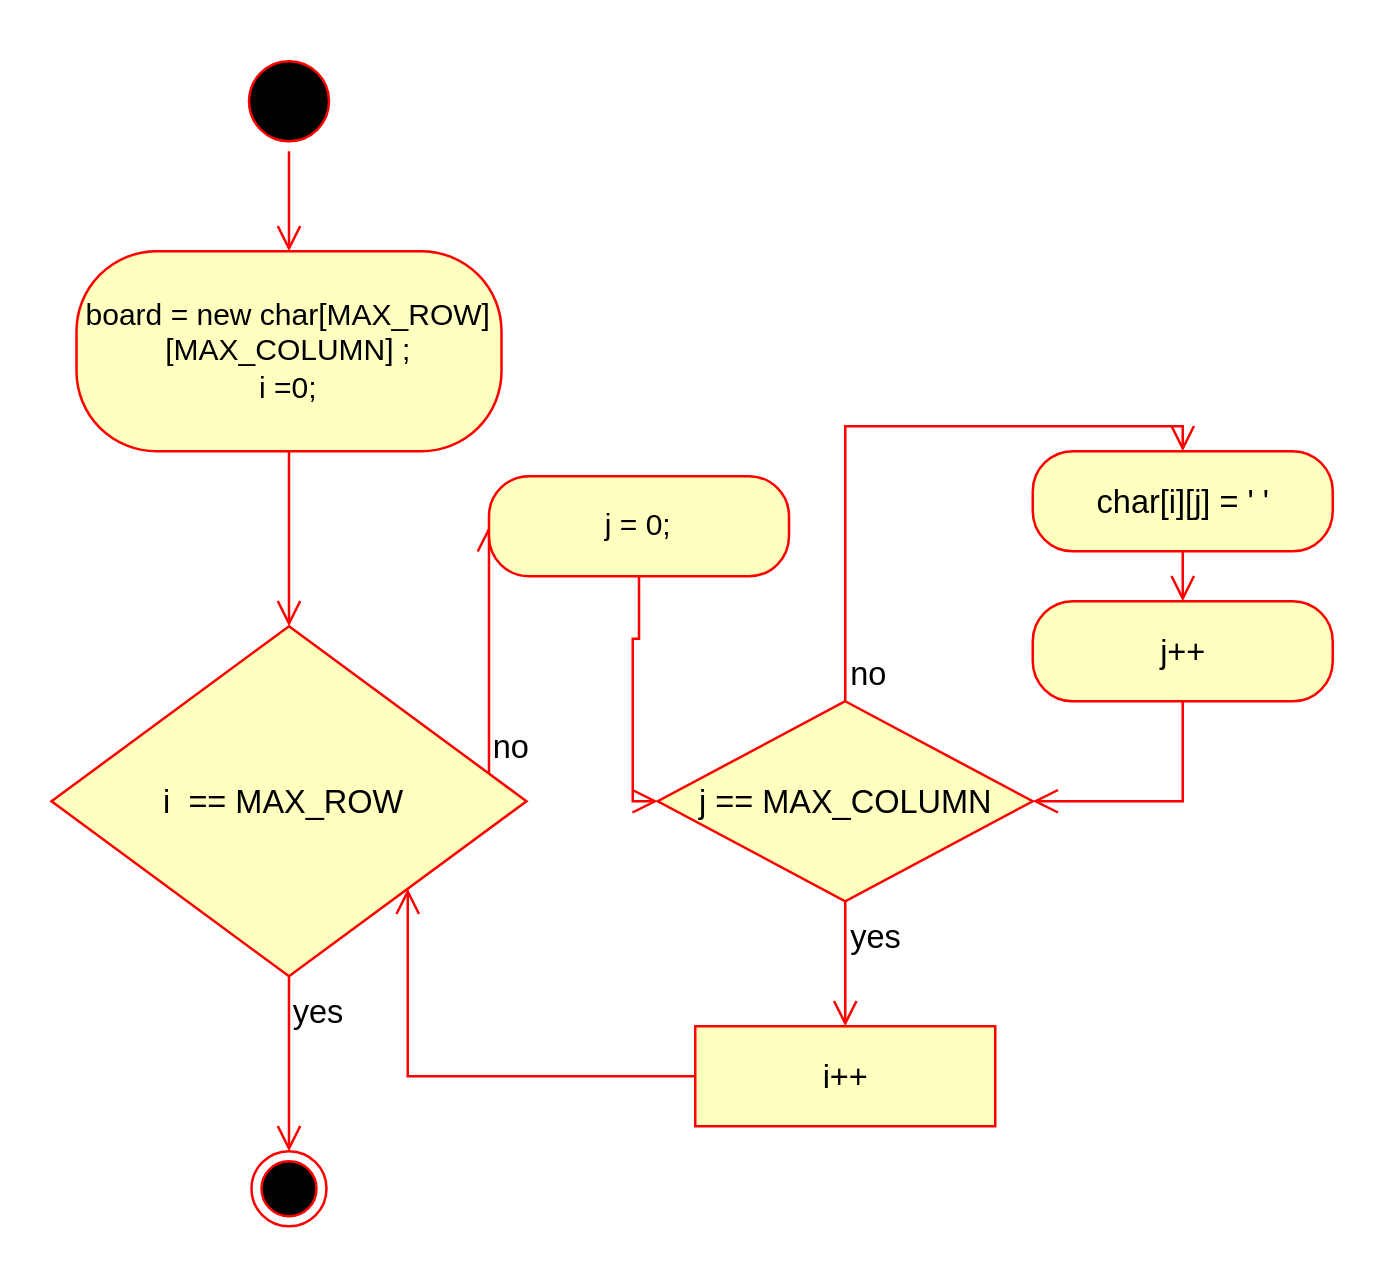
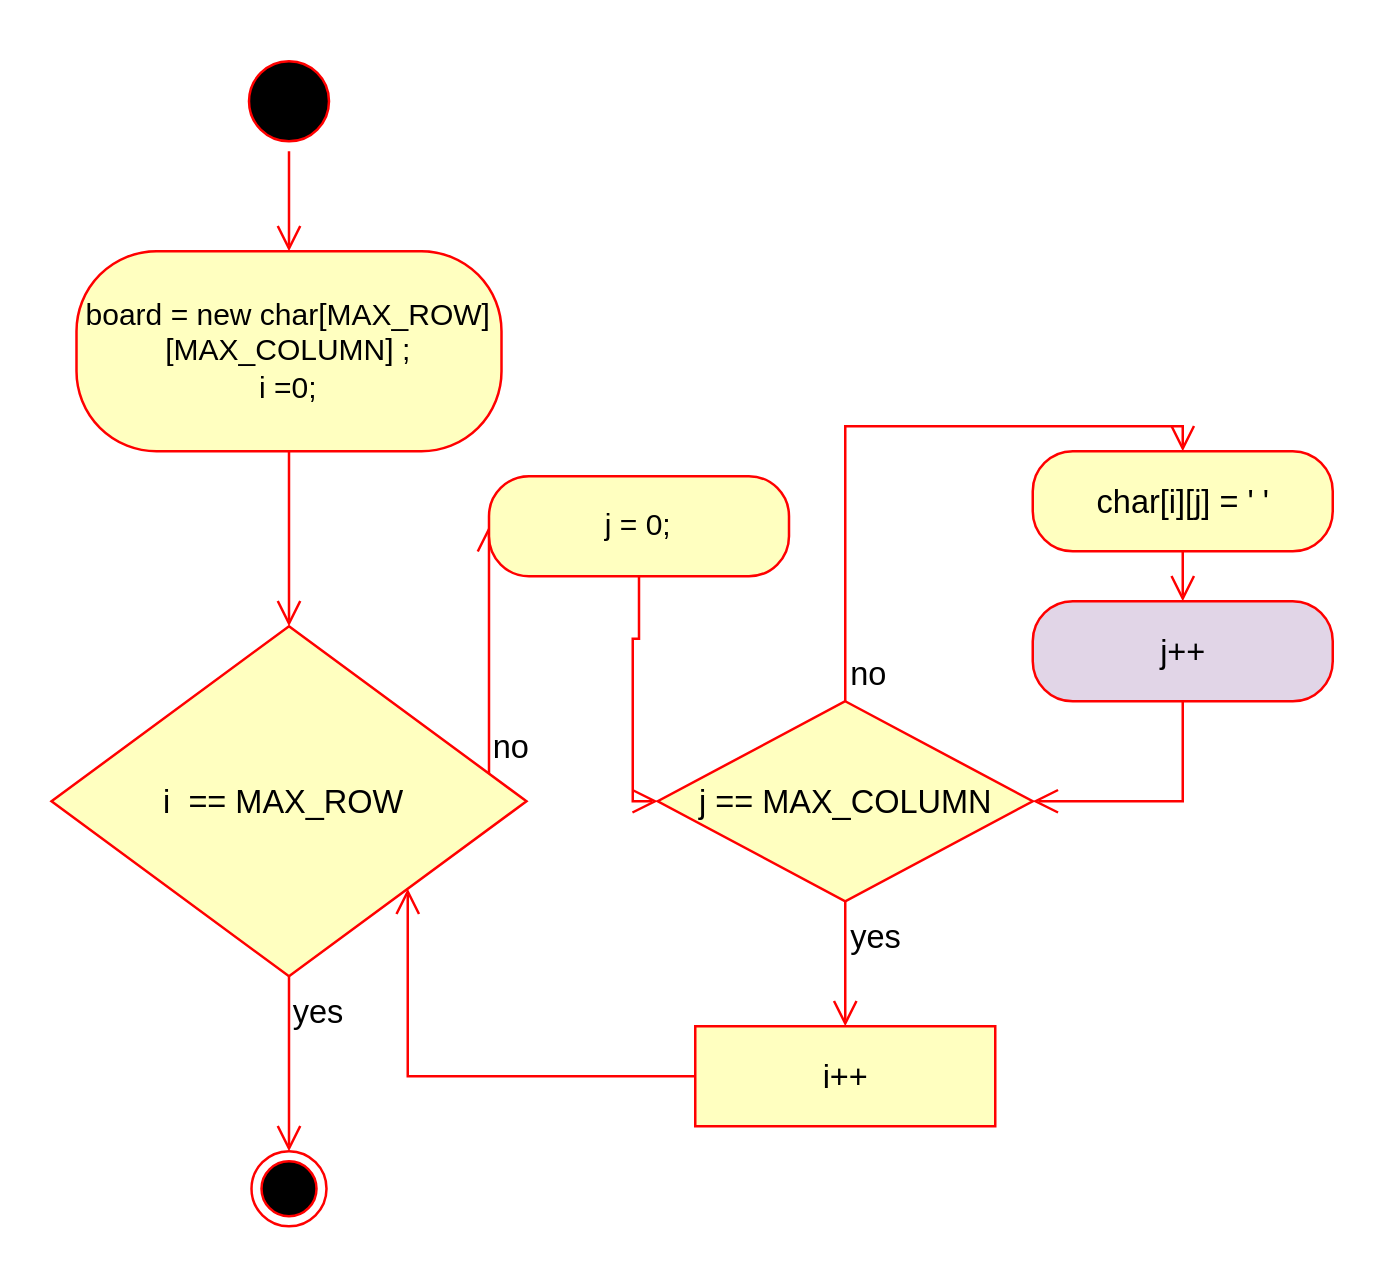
(1183, 651) -> (1183, 651)
